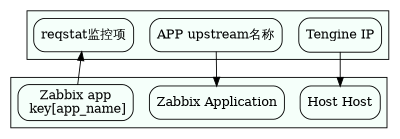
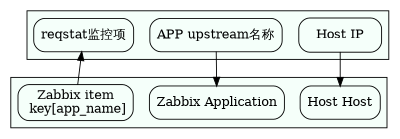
(340, 35) -> (340, 35)
(76, 103) -> (76, 103)
